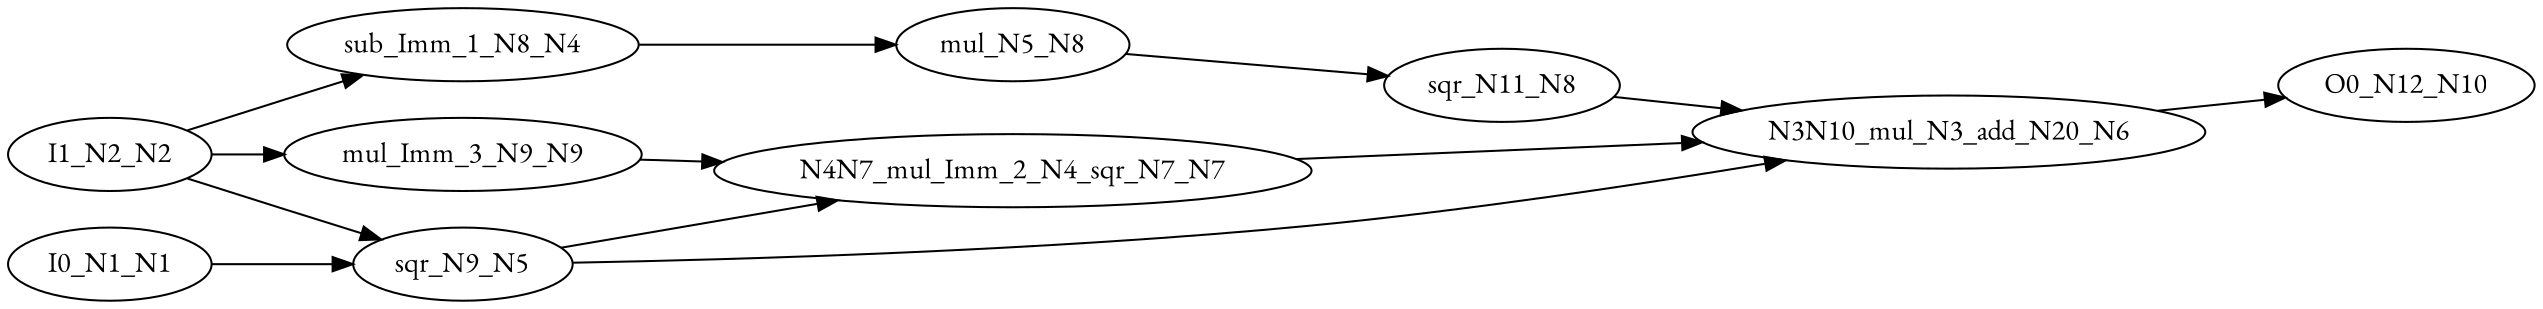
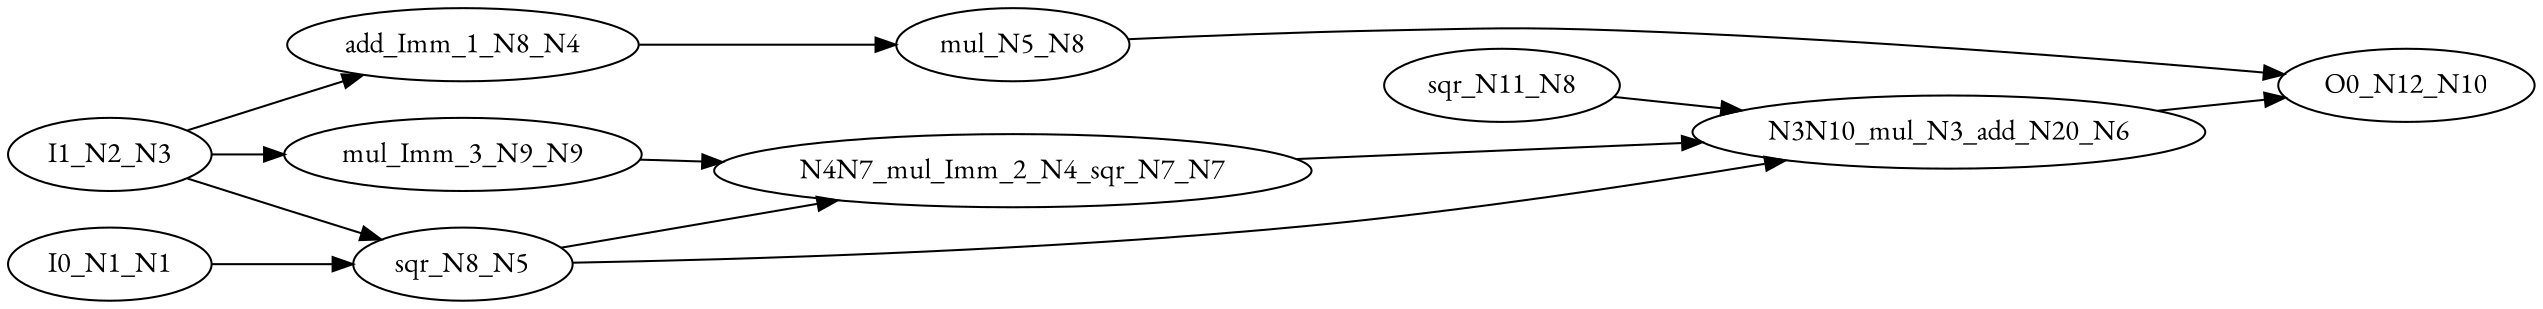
(463, 45) -> (463, 45)
(1246, 64) -> (1696, 34)
(110, 154) -> (110, 154)
(463, 264) -> (463, 264)
